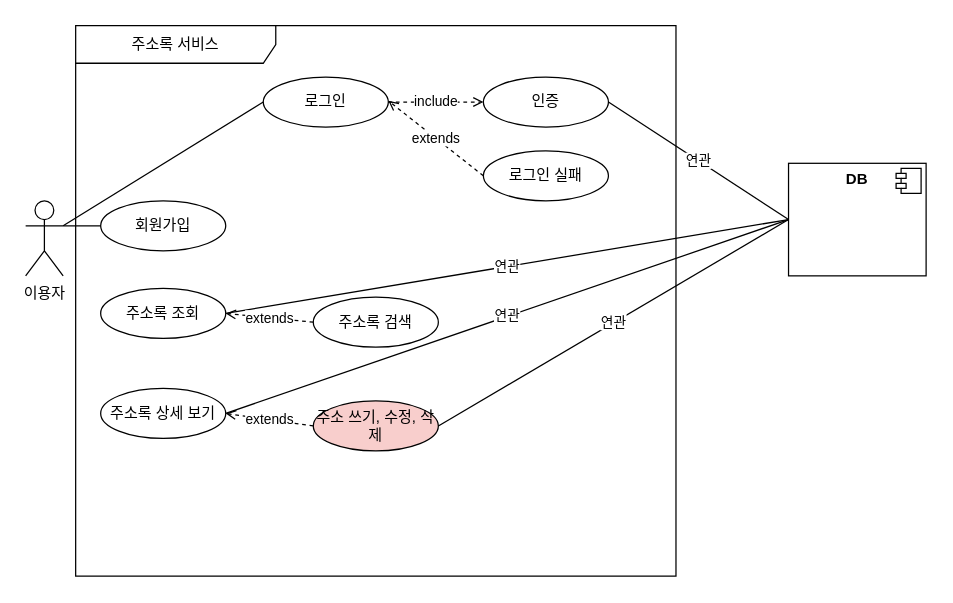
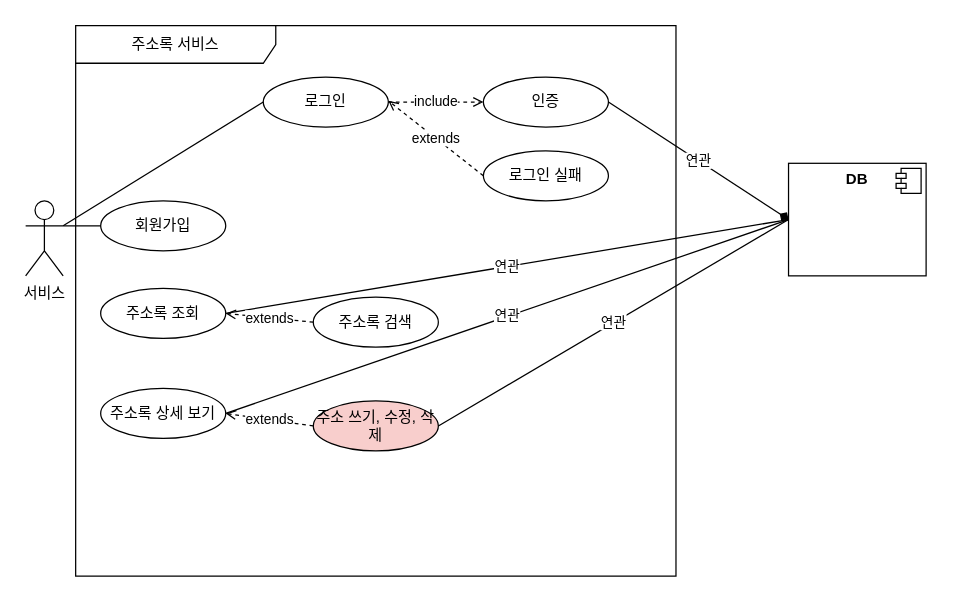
(782, 216) -> (779, 214)
(45, 293) -> (45, 293)
